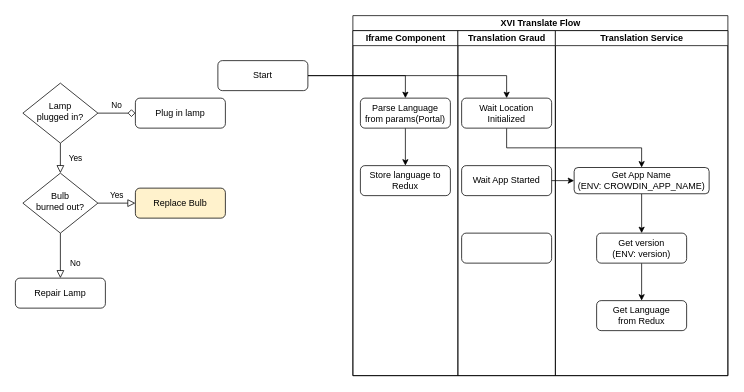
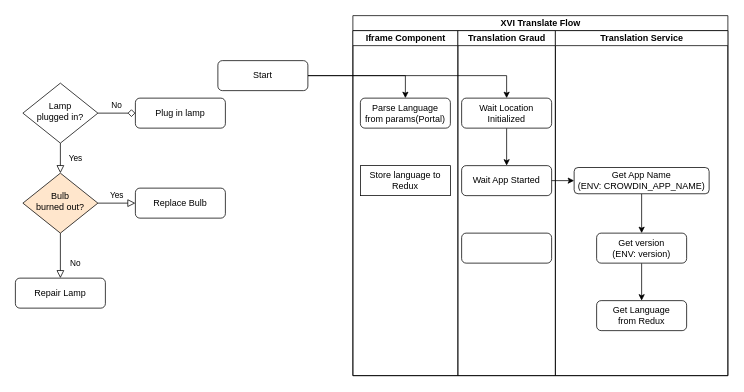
(405, 144) -> none
(642, 153) -> (507, 153)
(405, 180) -> (405, 180)
(60, 203) -> (60, 203)
(180, 203) -> (180, 203)
